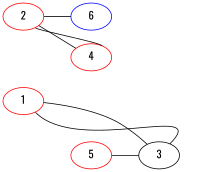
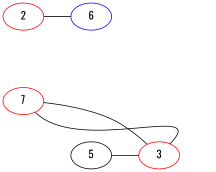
(91, 57) -> none
(23, 101) -> (23, 101)
(91, 155) -> (91, 155)
(159, 155) -> (159, 155)
